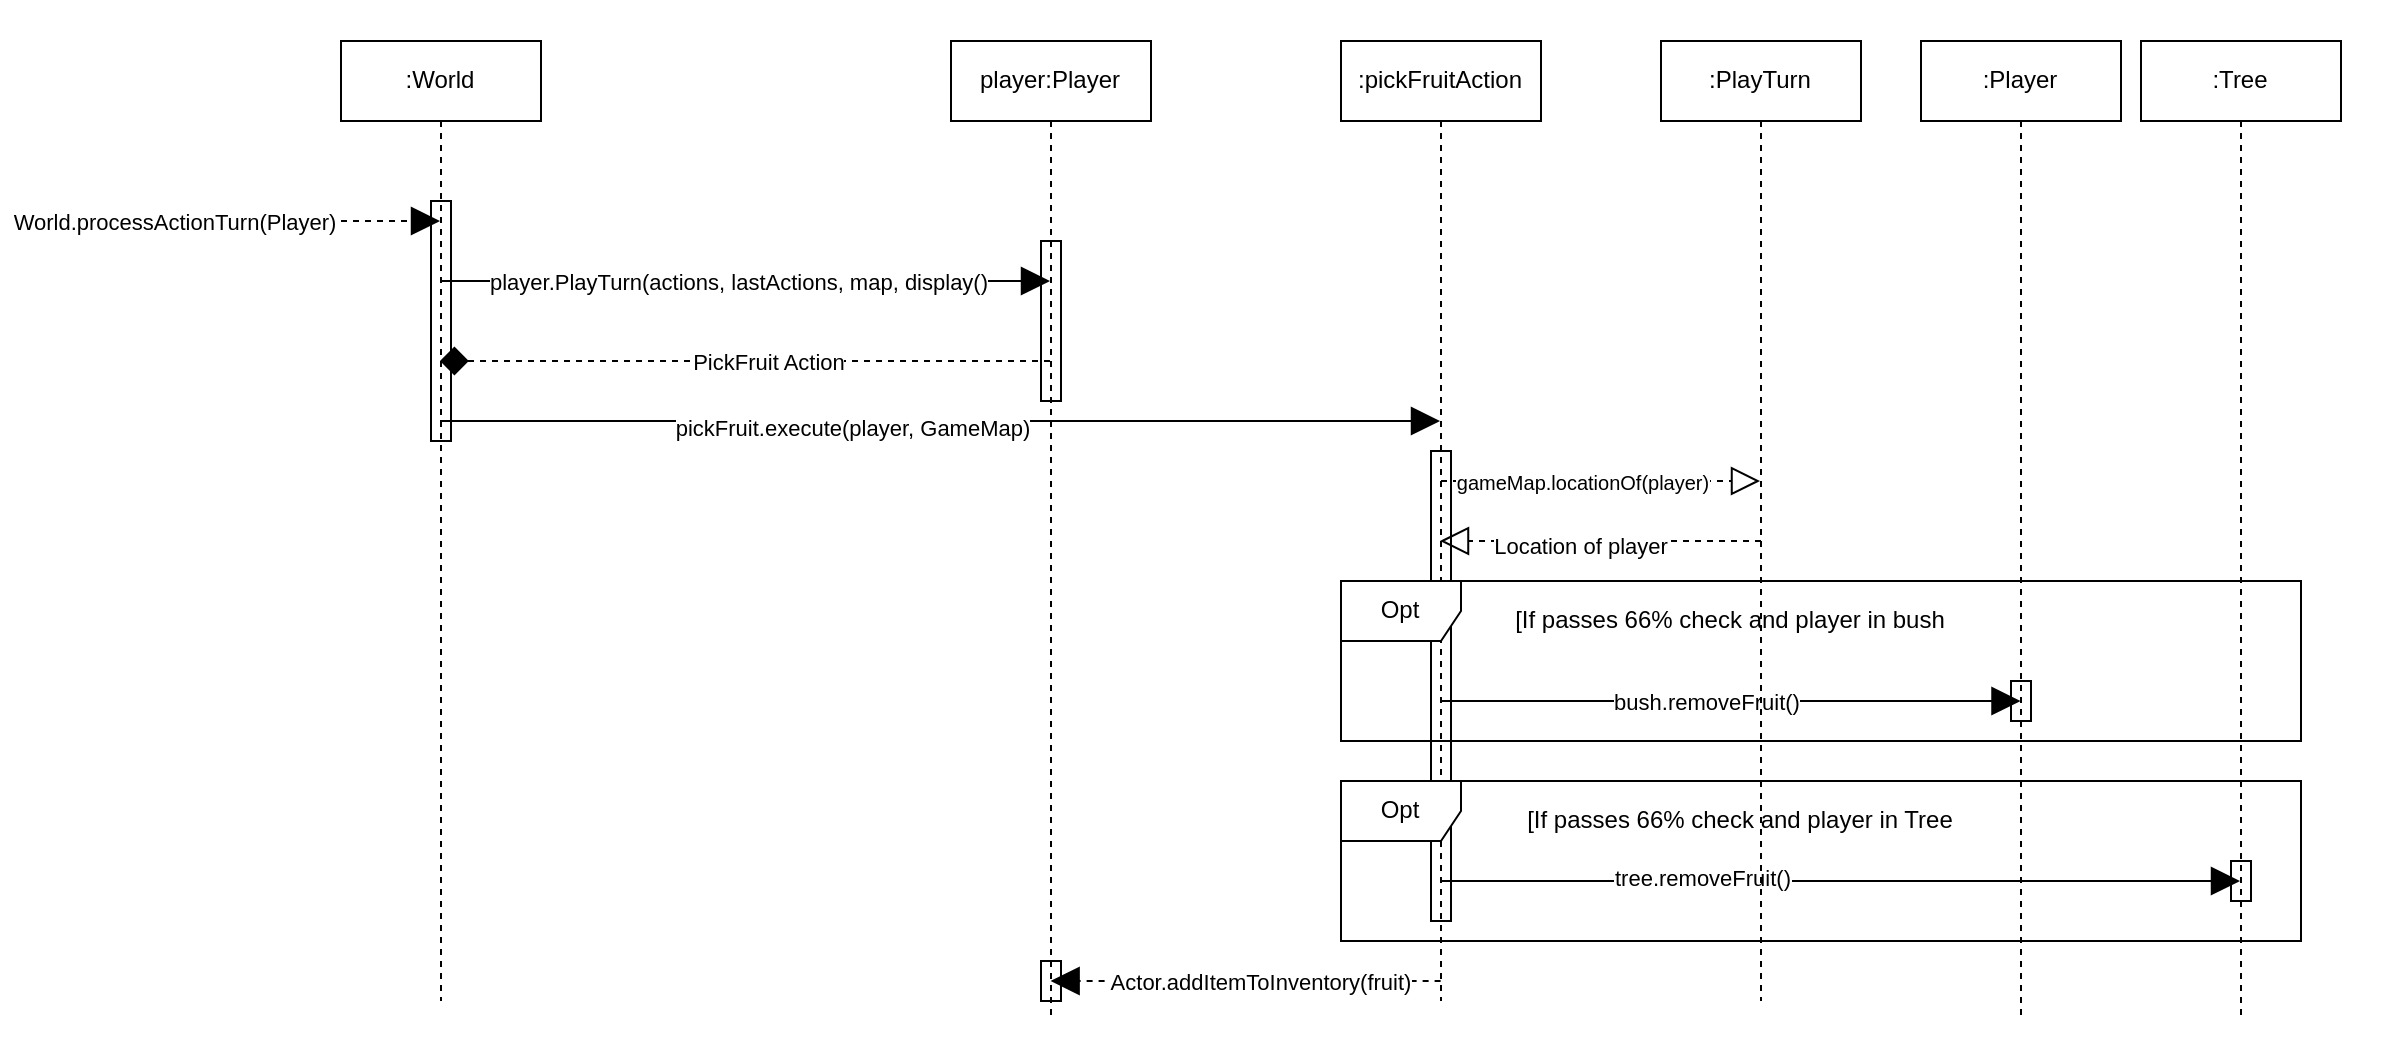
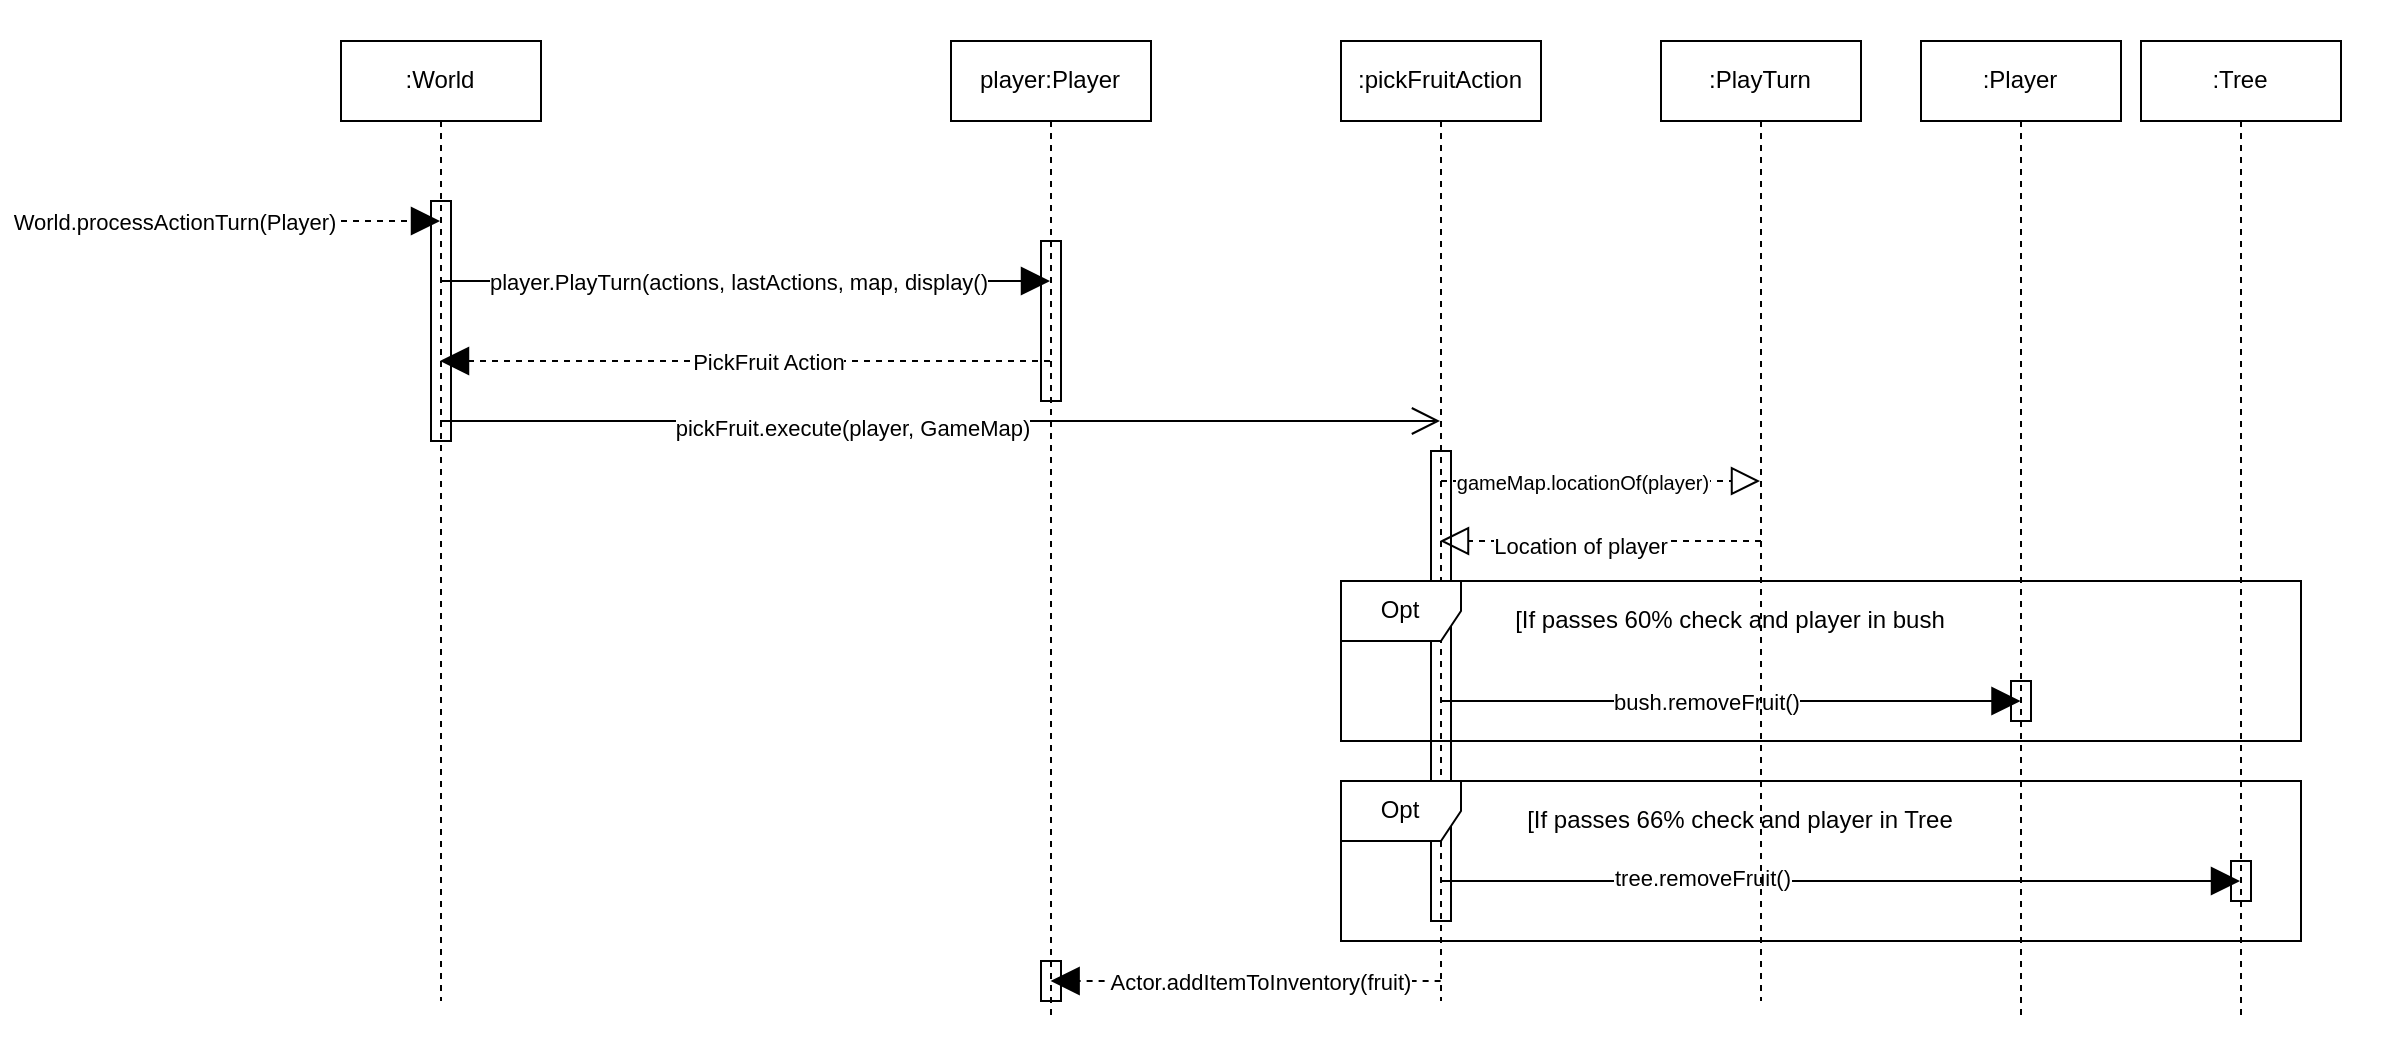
(469, 361) -> (469, 361)
(1410, 421) -> (1421, 421)
(1731, 621) -> (1731, 621)
